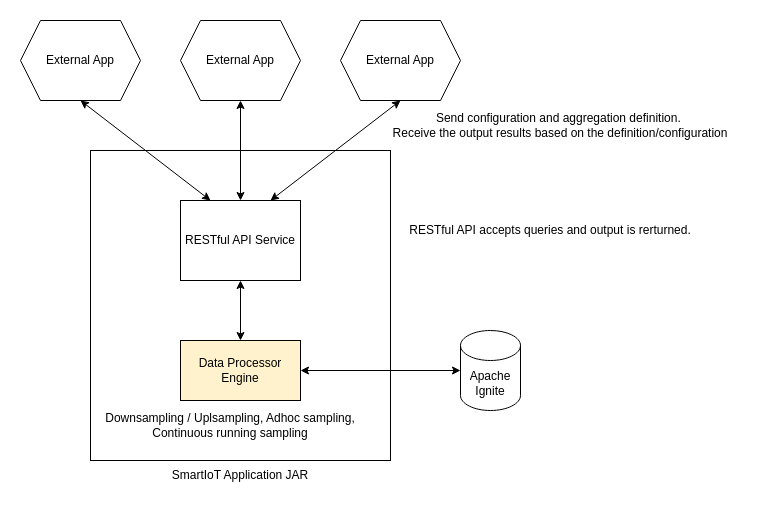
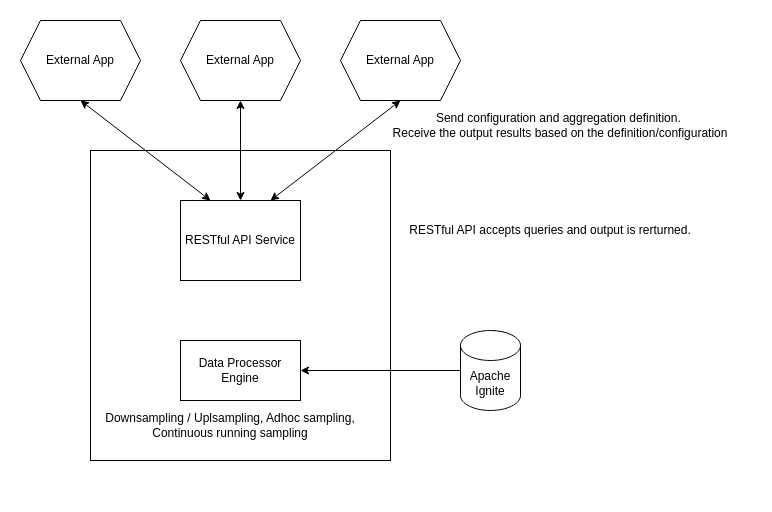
(241, 311) -> none
(241, 371) -> (241, 371)
(452, 371) -> (455, 371)
(241, 476) -> none
